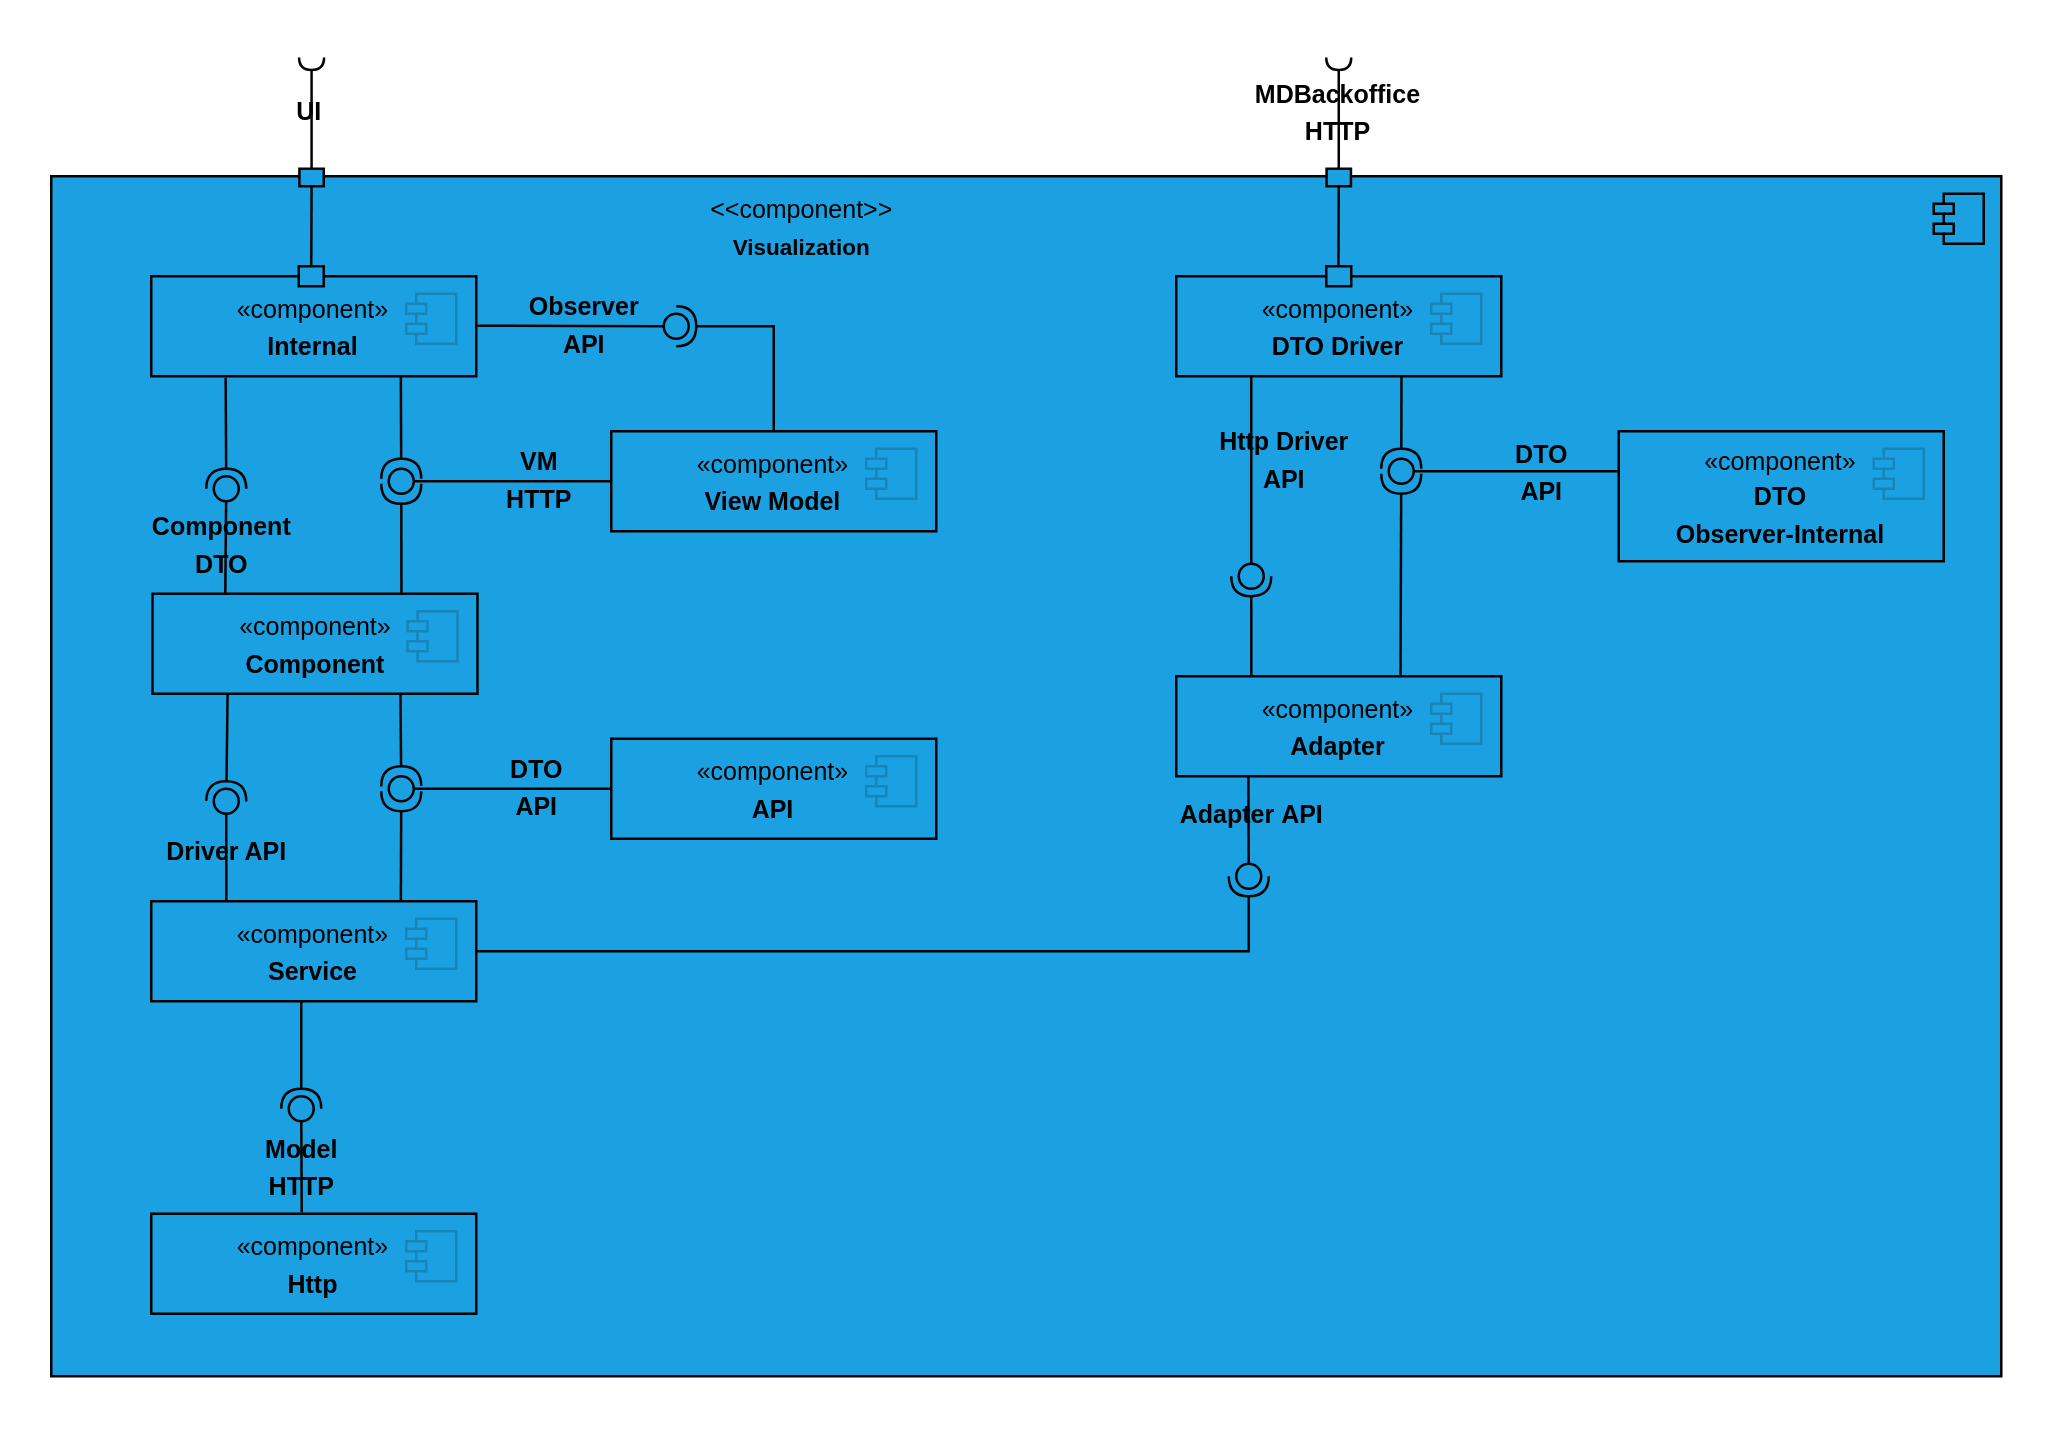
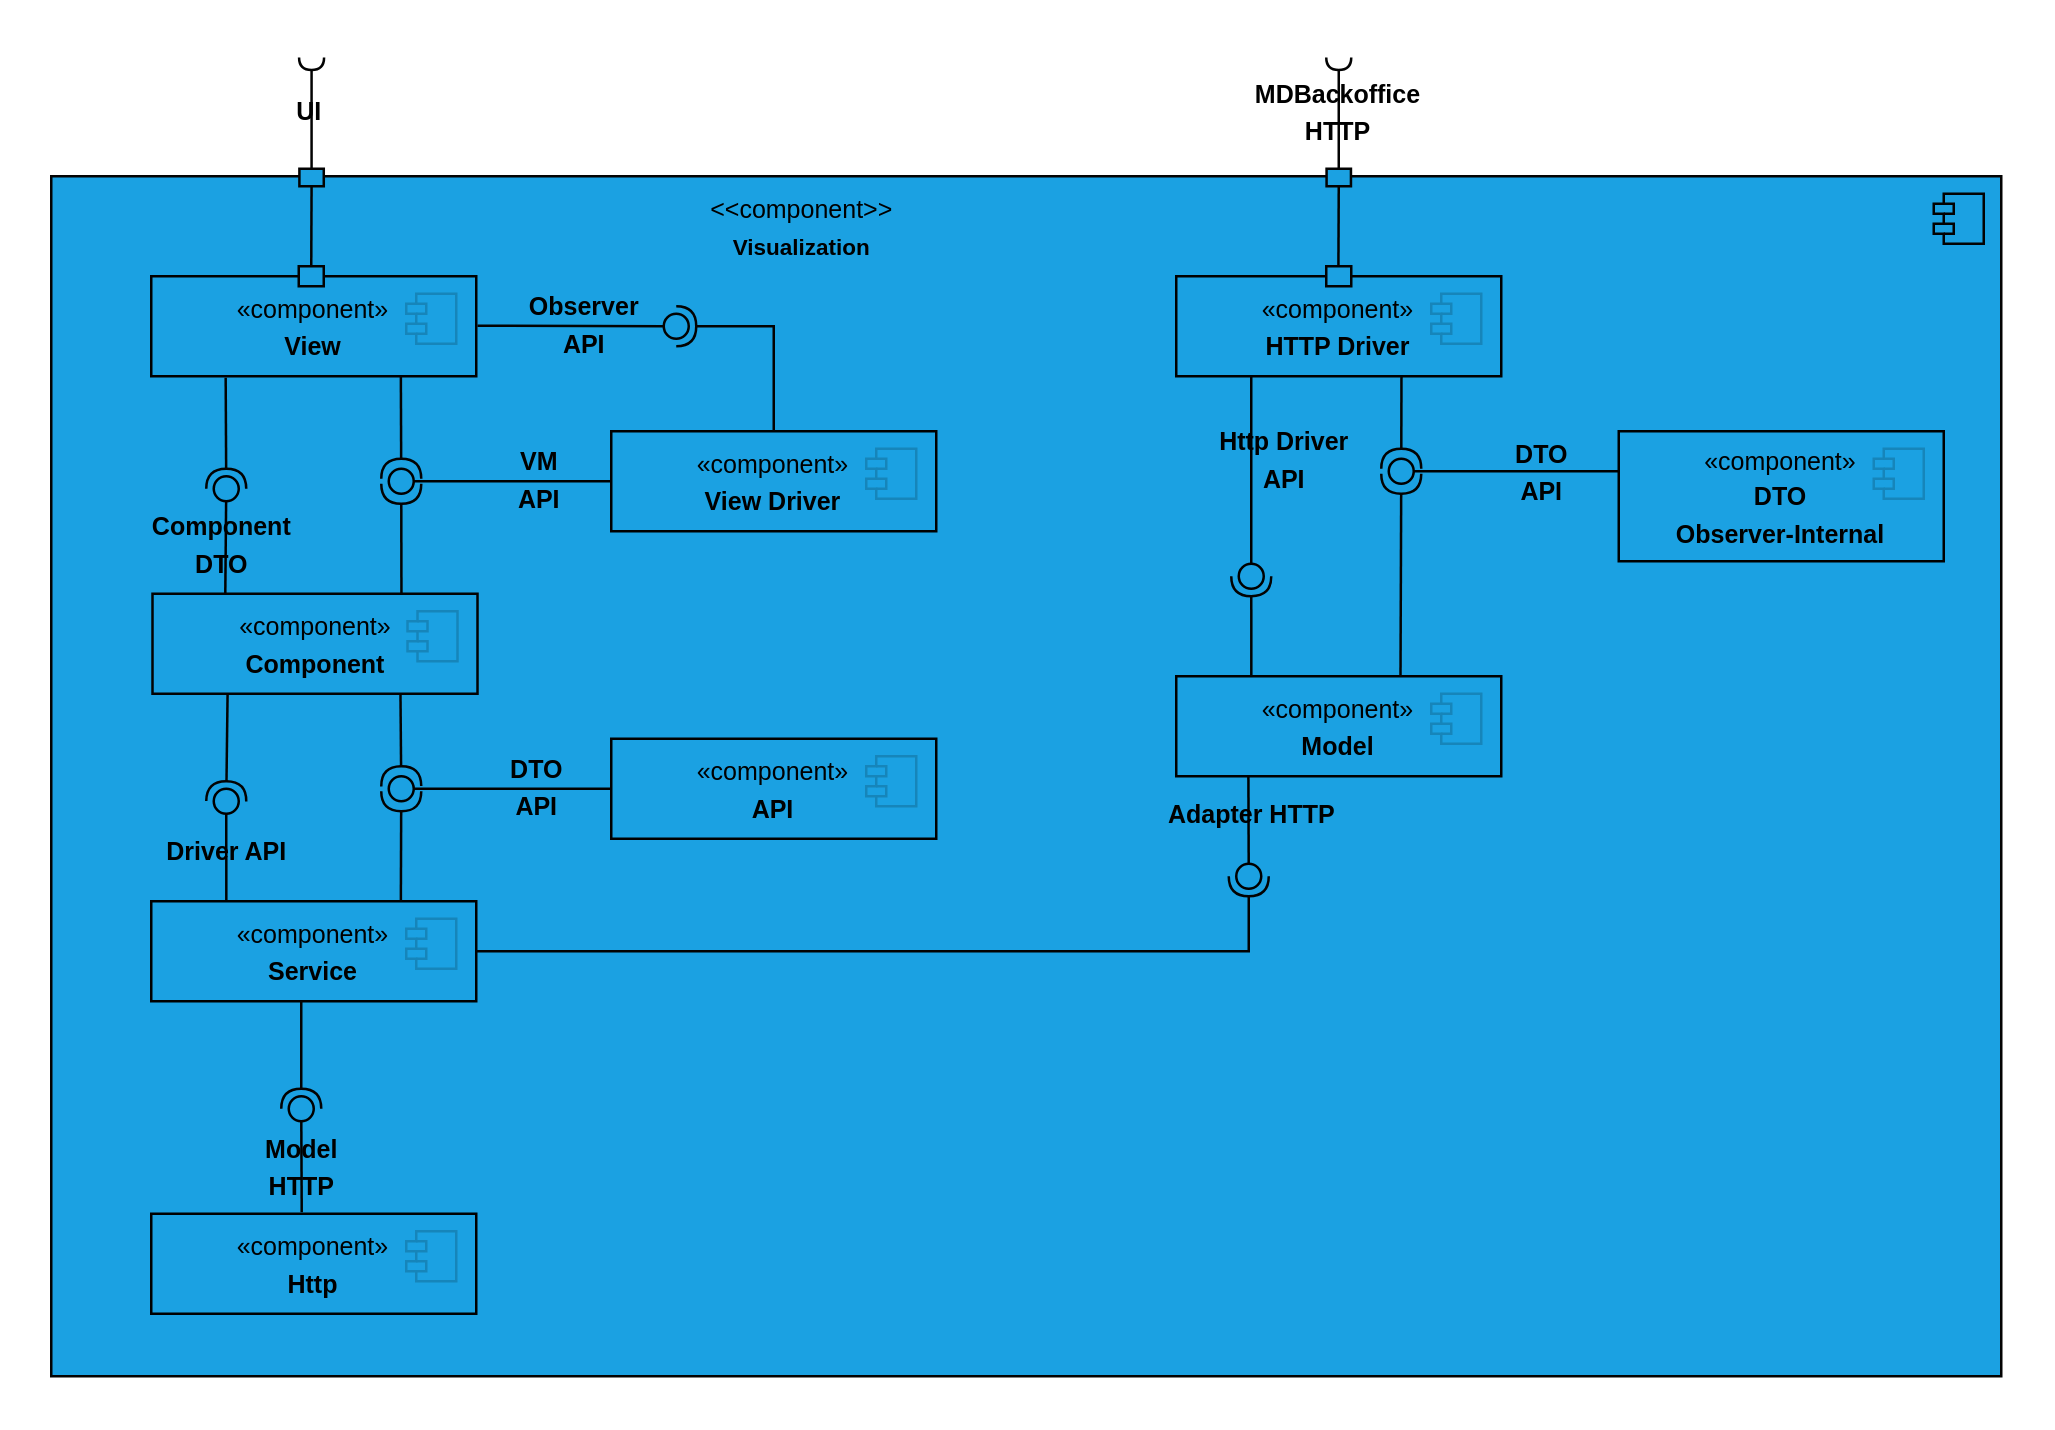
(314, 326) -> (314, 326)
(1339, 326) -> (1339, 326)
(540, 479) -> (540, 479)
(774, 481) -> (774, 481)
(1339, 726) -> (1339, 726)
(1253, 814) -> (1253, 814)
